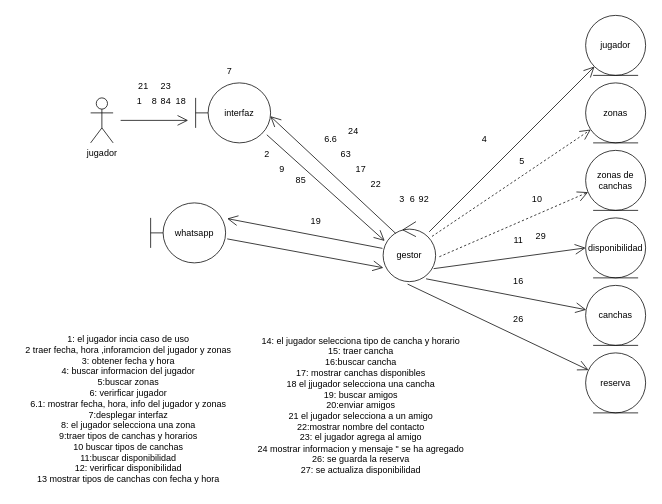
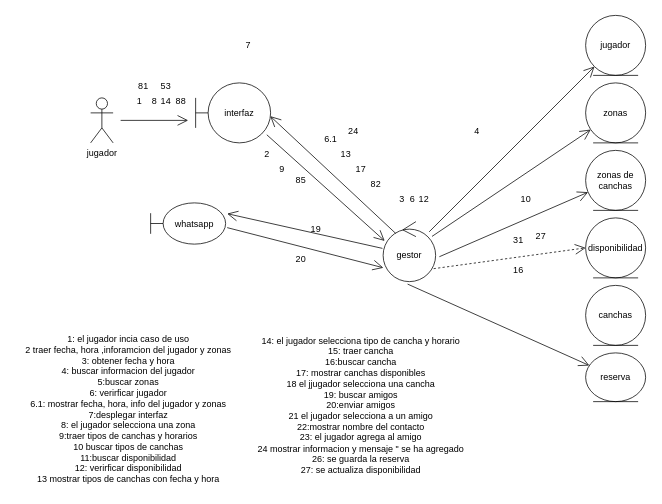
(229, 72) -> (248, 45)
(143, 87) -> (143, 87)
(166, 87) -> (166, 87)
(166, 102) -> (166, 102)
(181, 102) -> (181, 102)
(331, 139) -> (331, 139)
(484, 139) -> (477, 132)
(346, 154) -> (346, 154)
(522, 162) -> none
(376, 184) -> (376, 184)
(510, 184) -> (510, 184)
(424, 199) -> (424, 199)
(537, 199) -> (525, 199)
(315, 222) -> (315, 229)
(513, 225) -> (513, 225)
(188, 233) -> (188, 224)
(541, 237) -> (541, 237)
(518, 240) -> (518, 240)
(508, 258) -> (508, 258)
none -> (300, 259)
(518, 282) -> (518, 270)
(505, 294) -> none
(518, 319) -> none
(615, 383) -> (615, 377)
